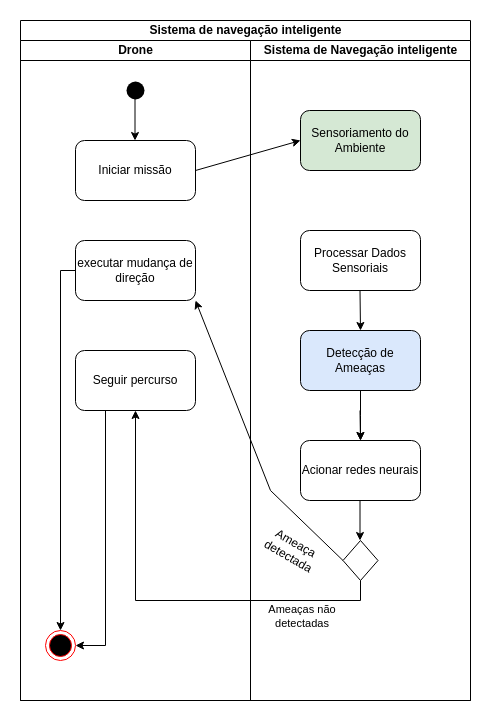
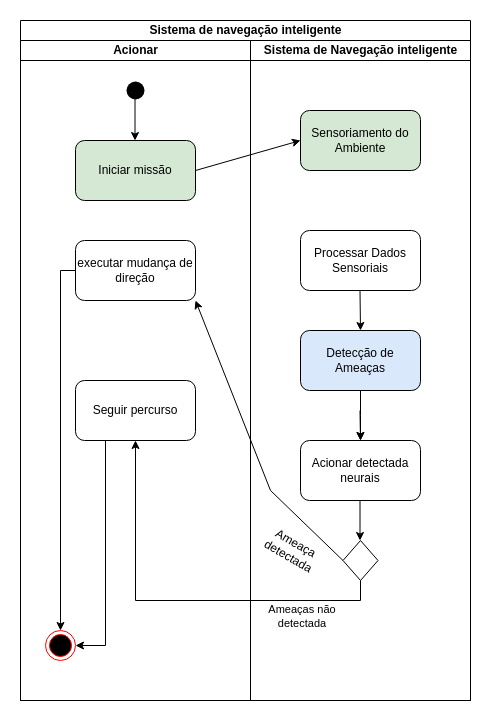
(136, 51) -> (136, 51)
(136, 171) -> (136, 171)
(136, 381) -> (136, 411)
(361, 471) -> (361, 471)
(303, 617) -> (303, 617)
